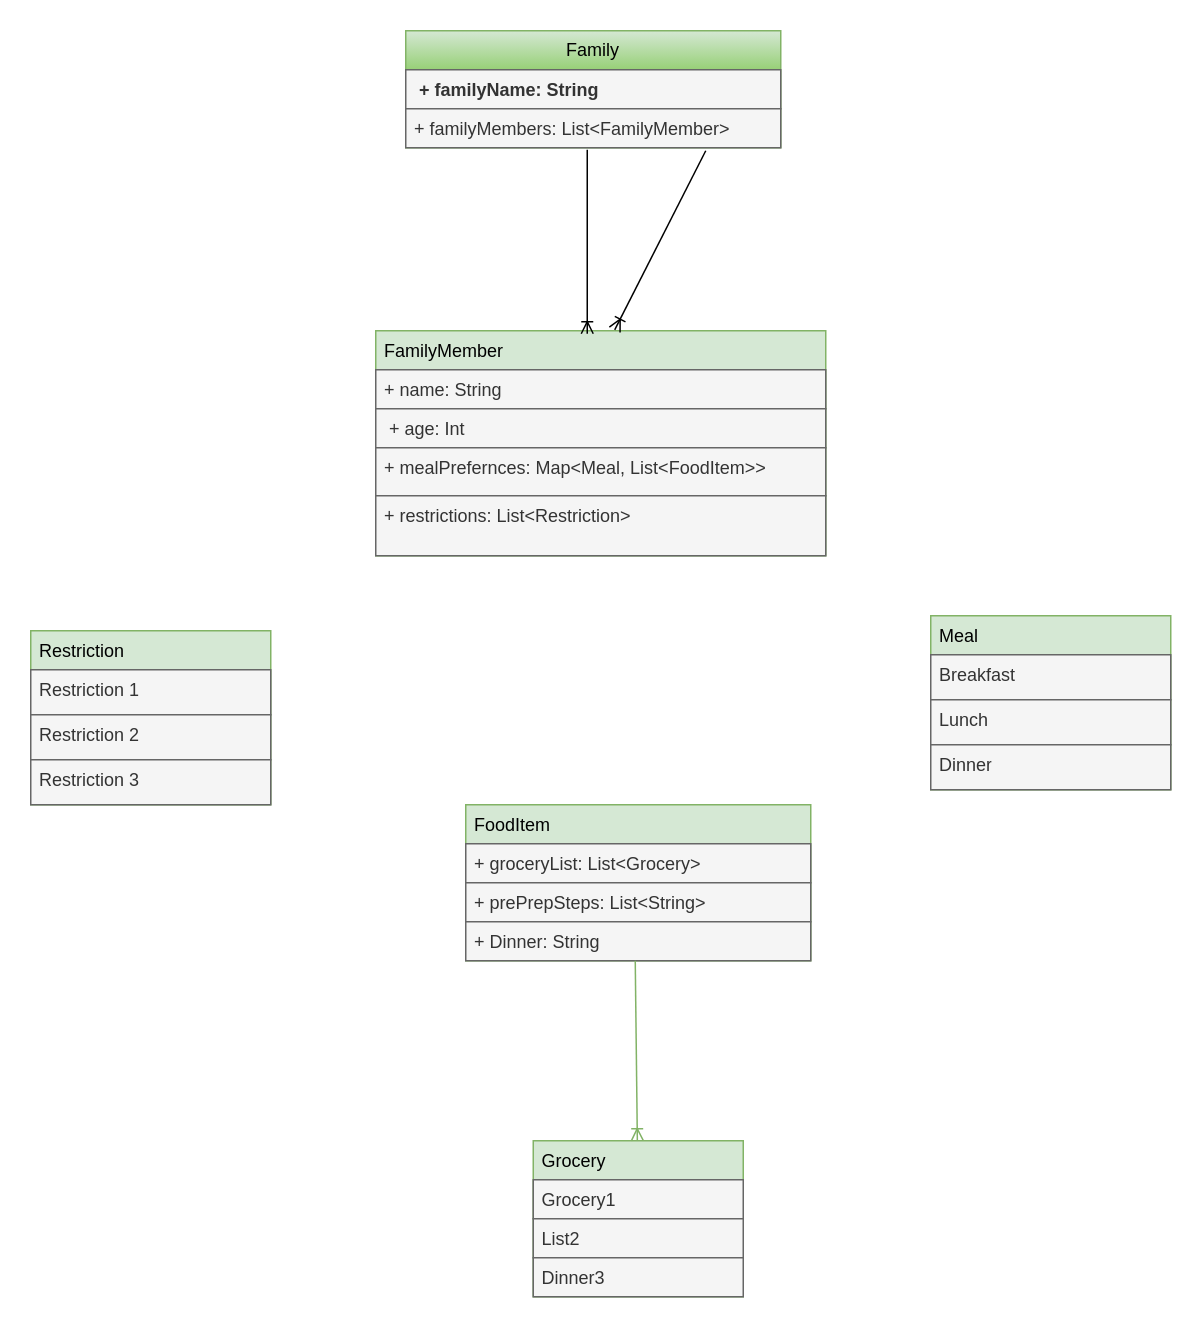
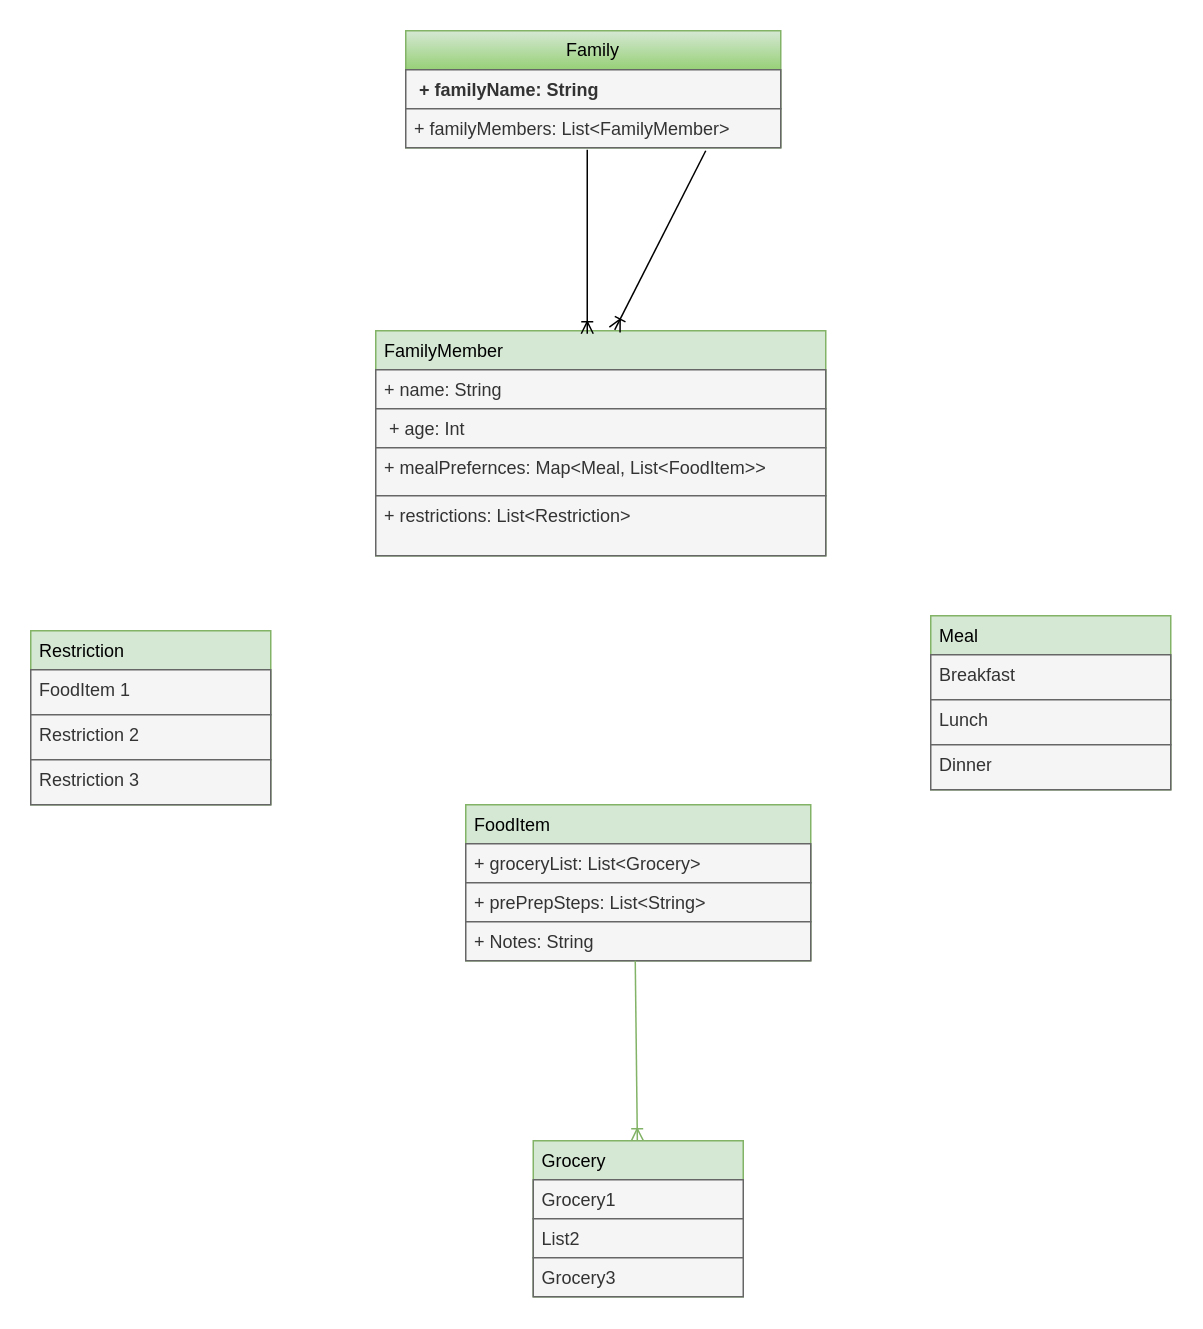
(98, 691) -> (88, 691)
(544, 943) -> (541, 943)
(575, 1279) -> (583, 1279)
